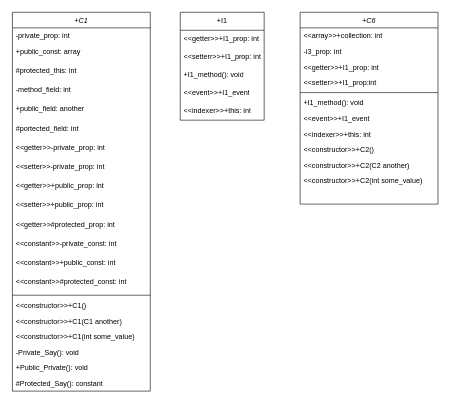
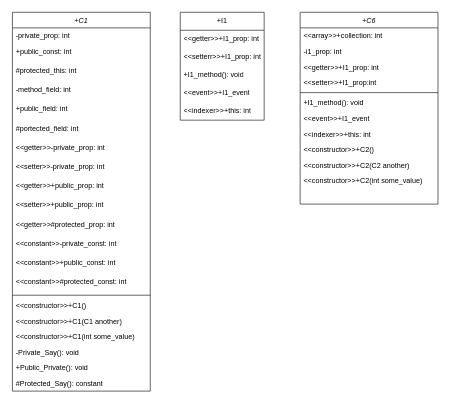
(52, 52) -> (47, 52)
(326, 52) -> (326, 52)
(54, 109) -> (45, 109)
